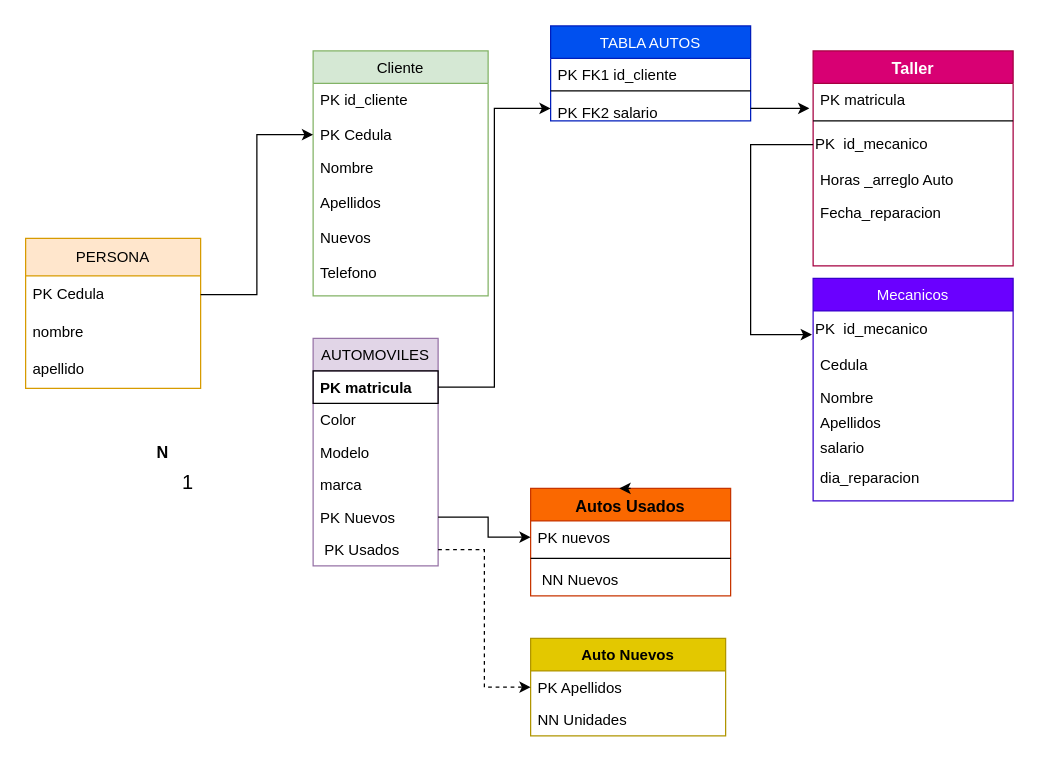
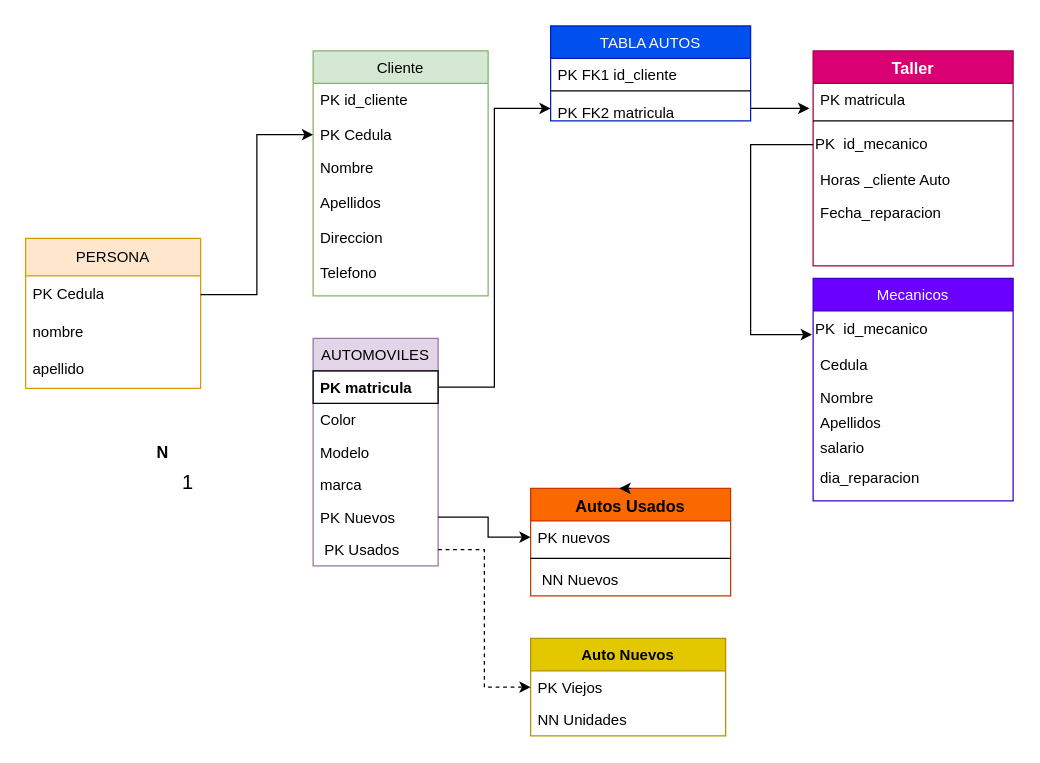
(609, 113) -> (617, 113)
(894, 180) -> (892, 180)
(345, 238) -> (354, 238)
(580, 688) -> (571, 688)
